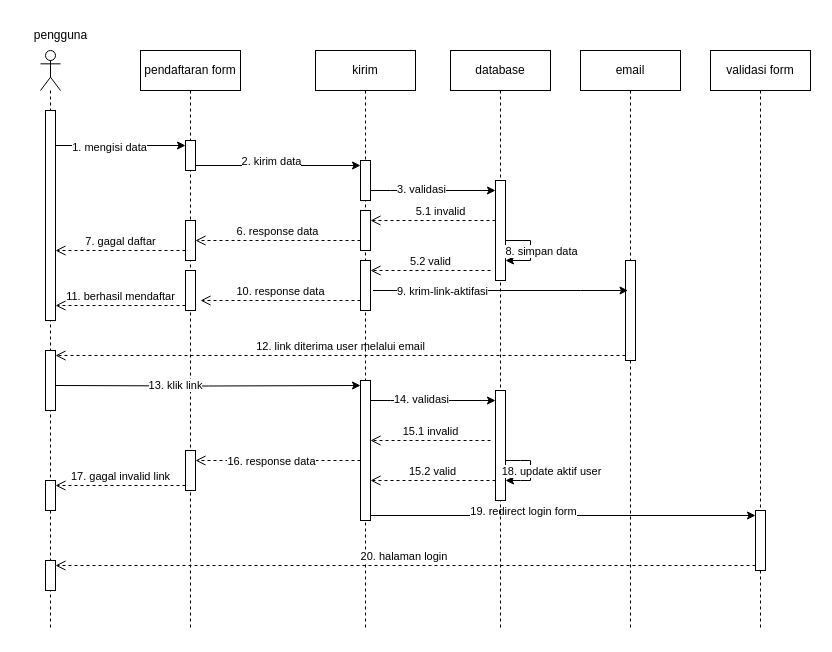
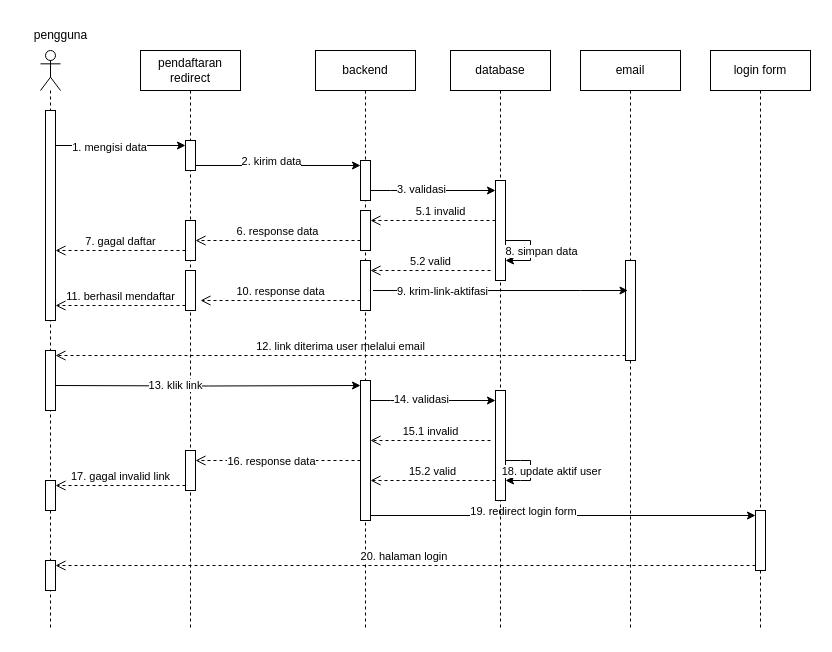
(191, 71) -> (191, 71)
(366, 71) -> (366, 71)
(761, 71) -> (761, 71)
